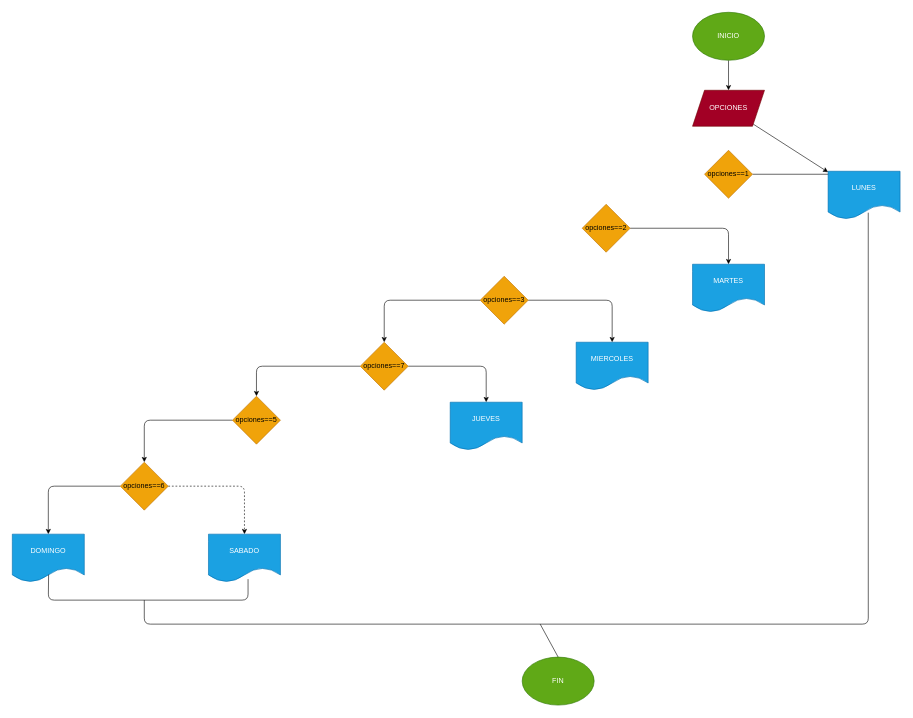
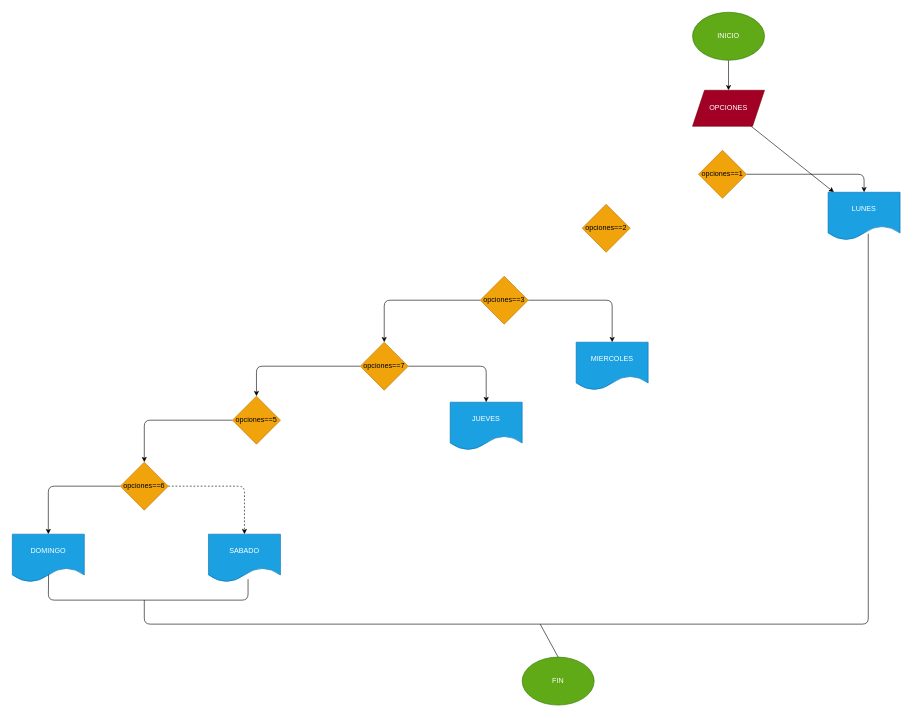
(729, 174) -> (723, 174)
(864, 195) -> (864, 216)
(729, 241) -> none
(729, 288) -> none
